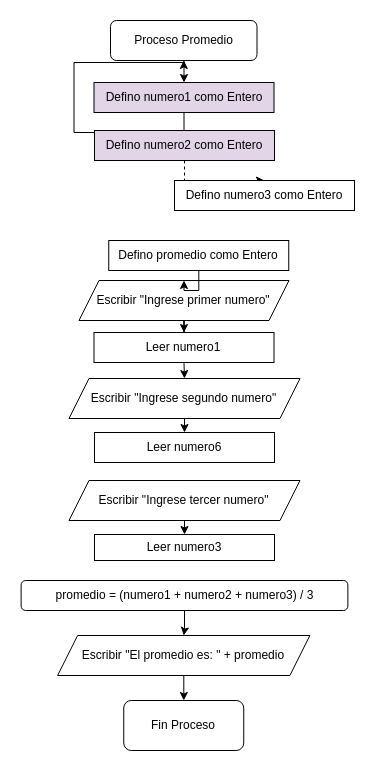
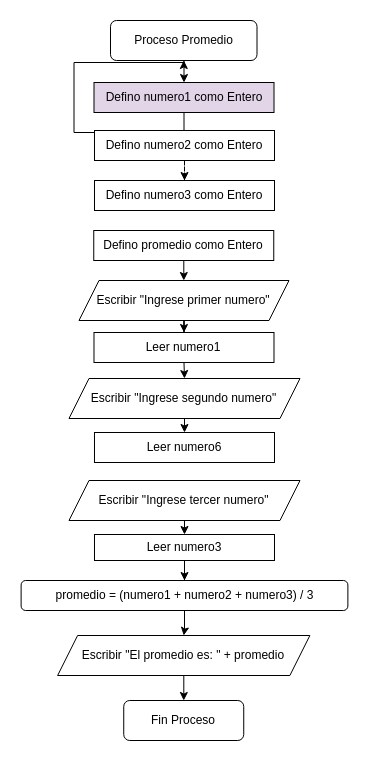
(185, 146) -> (185, 146)
(265, 196) -> (185, 196)
(199, 256) -> (184, 246)
none -> (185, 575)
(184, 726) -> (184, 721)
